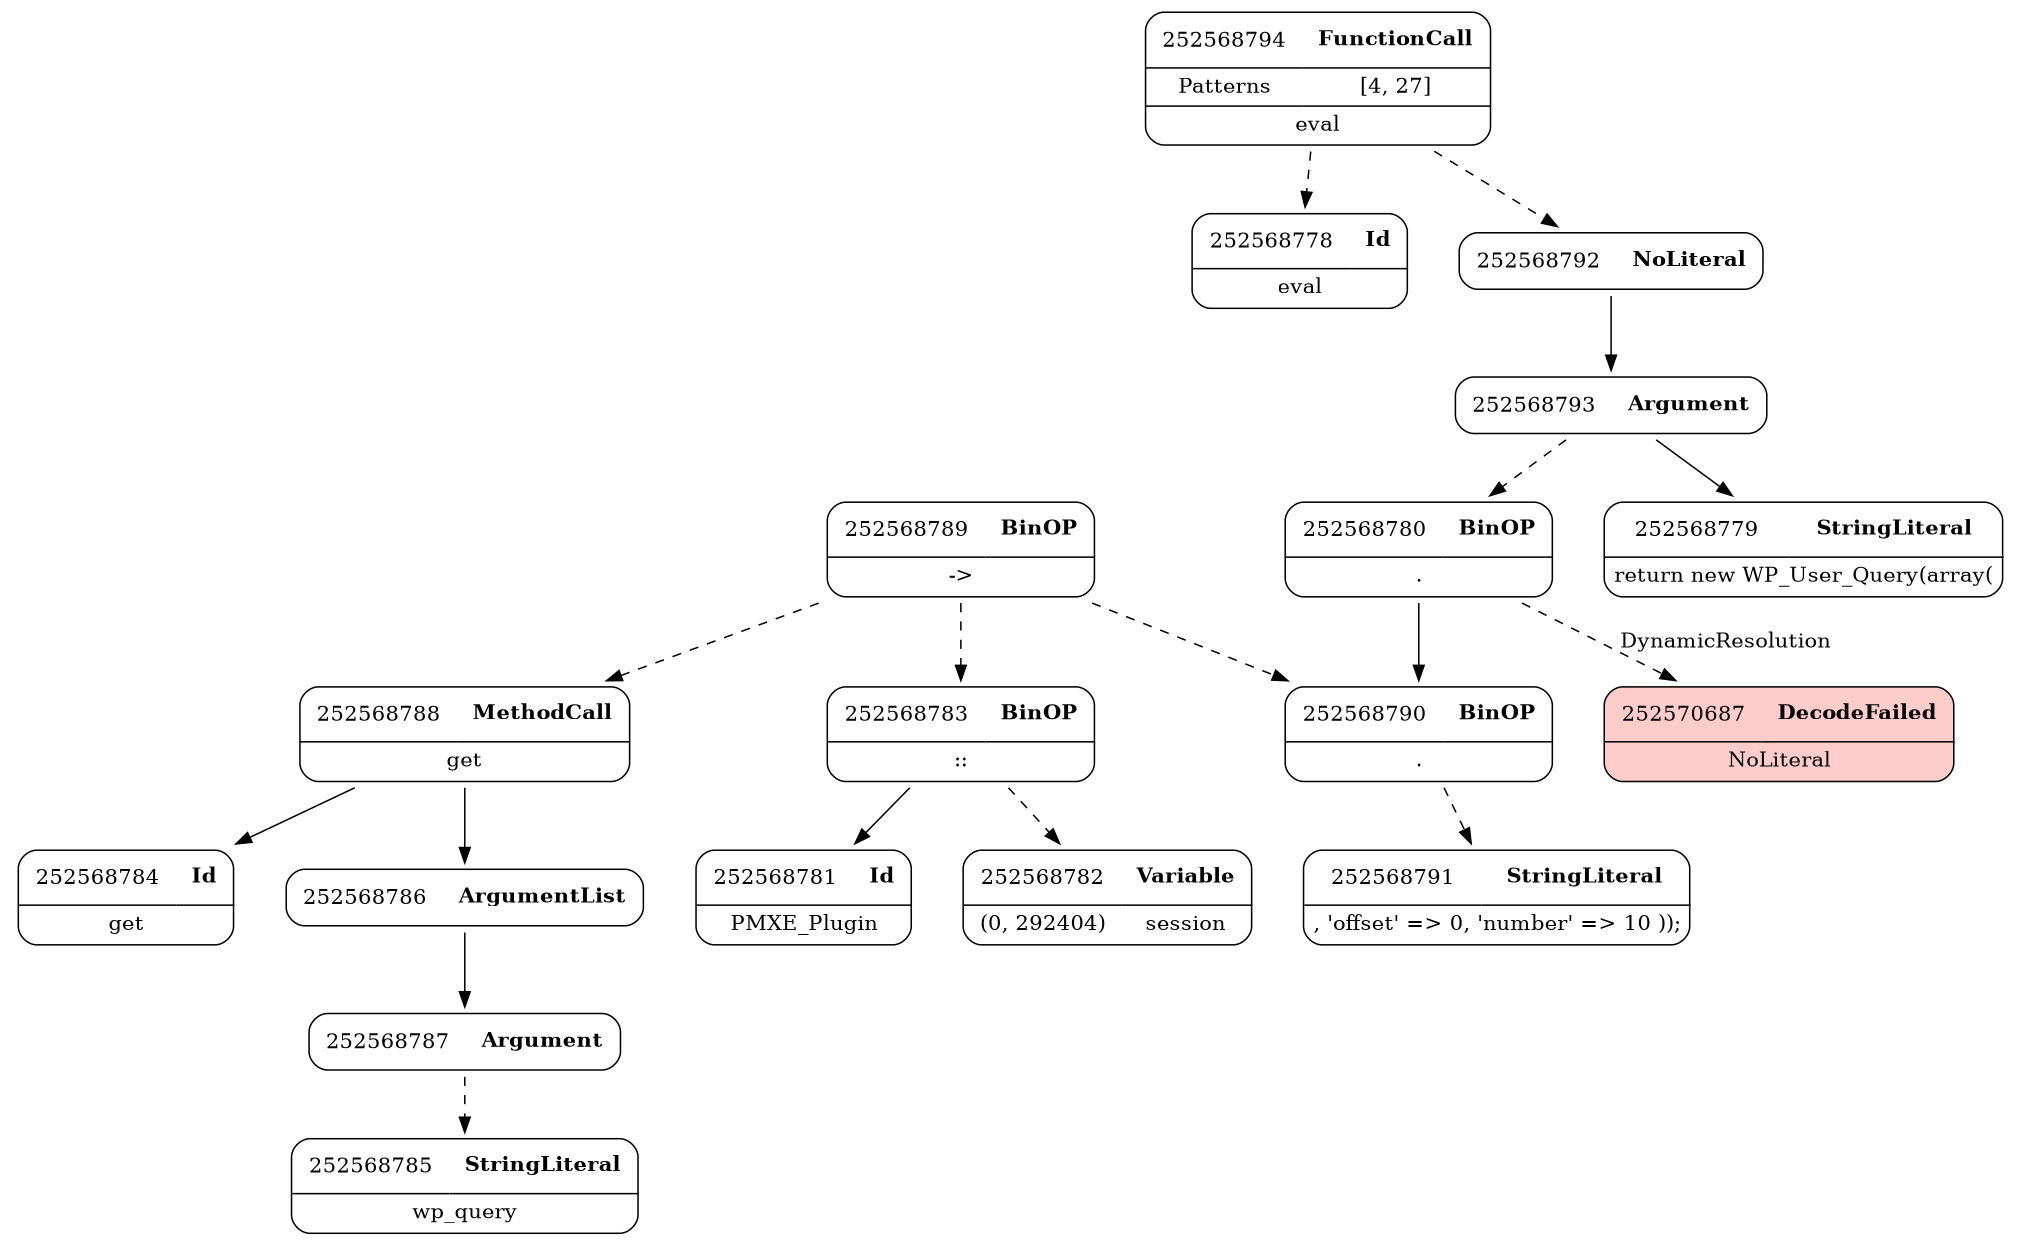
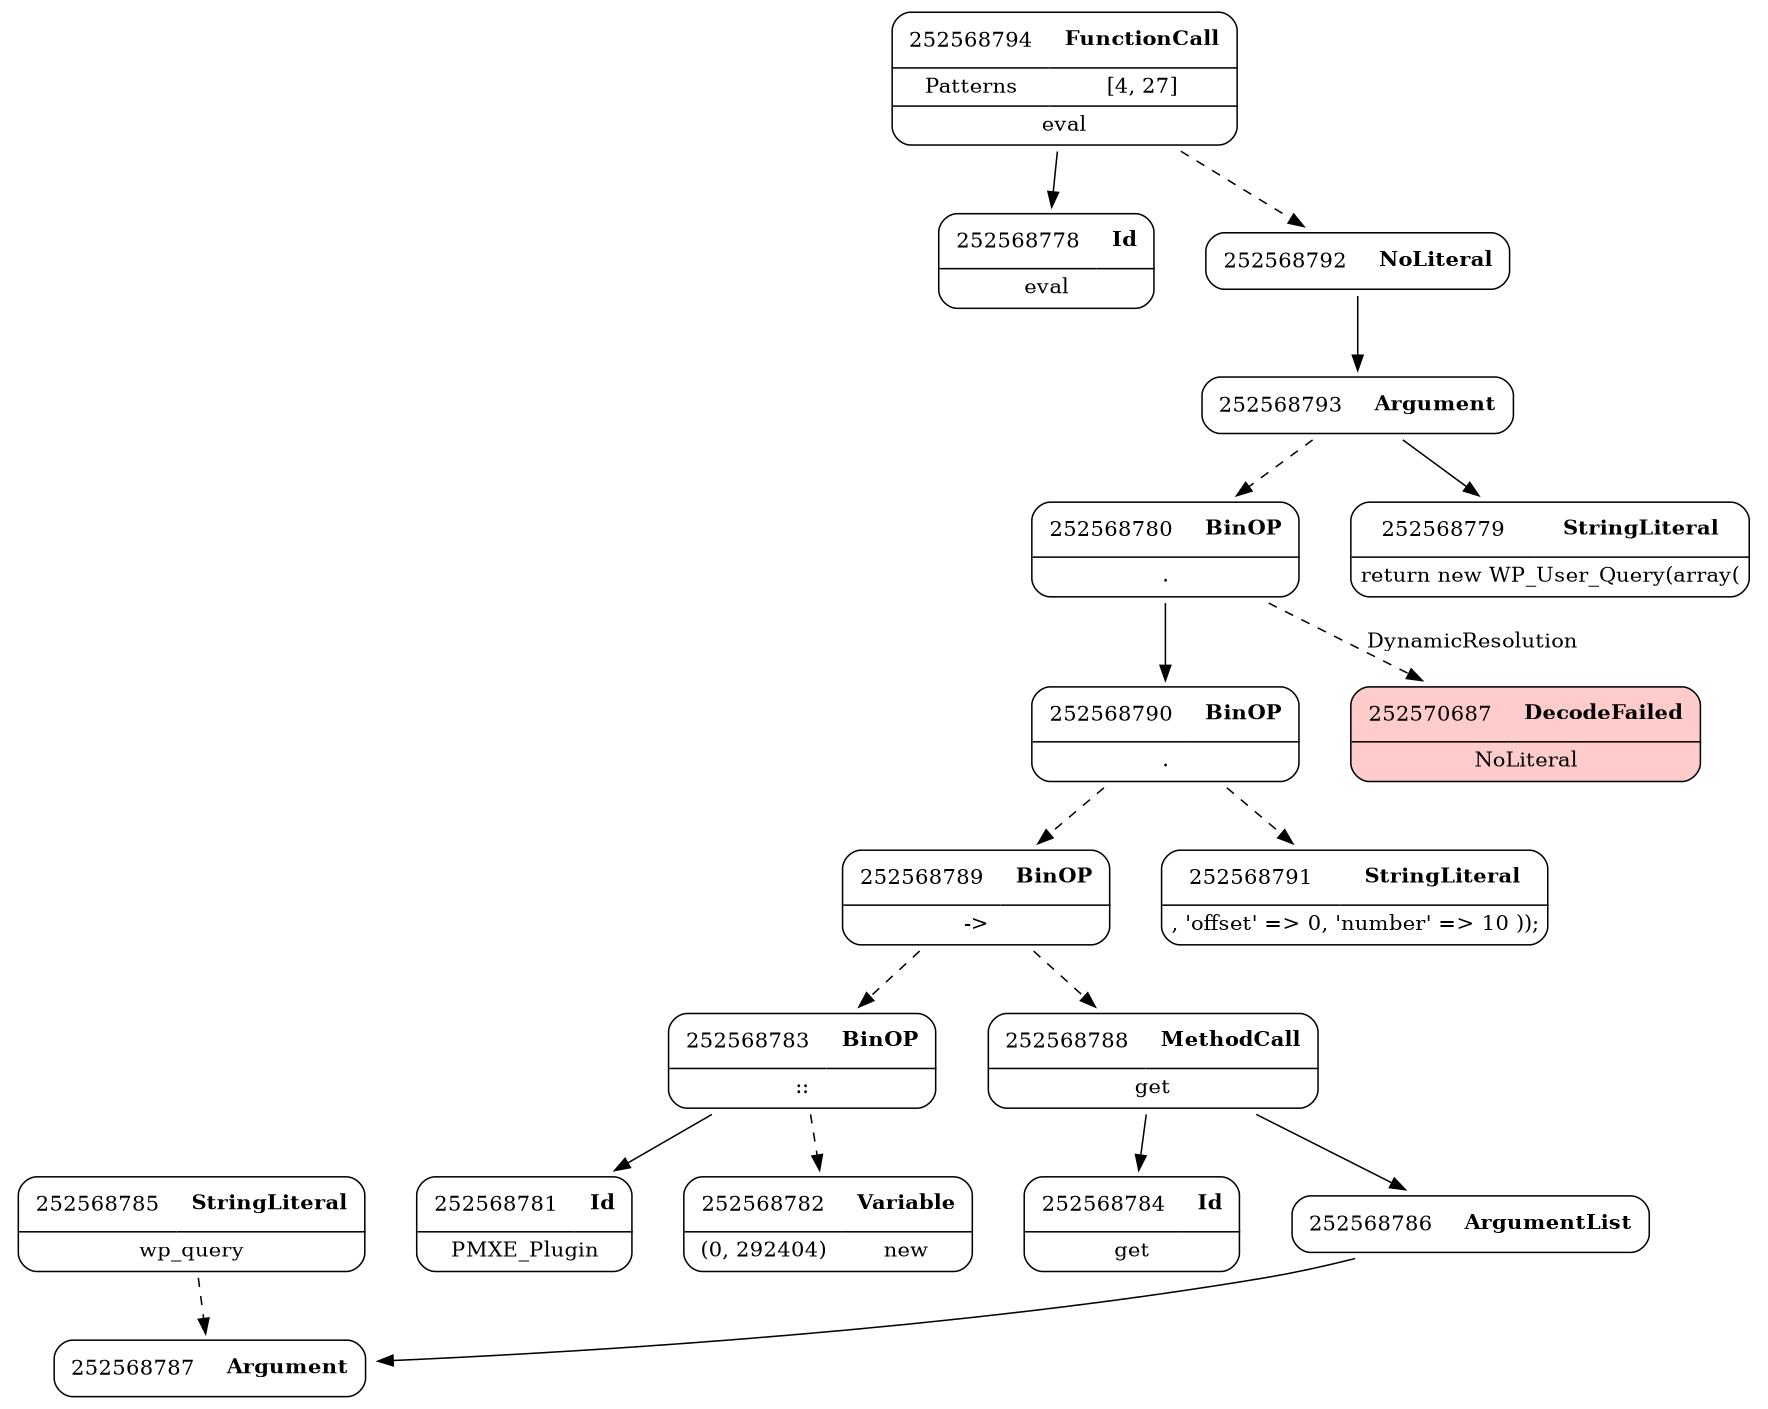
(1309, 172) -> (1055, 172)
(1183, 639) -> (1077, 811)
(1186, 923) -> (907, 1250)
(465, 1097) -> (201, 1298)
